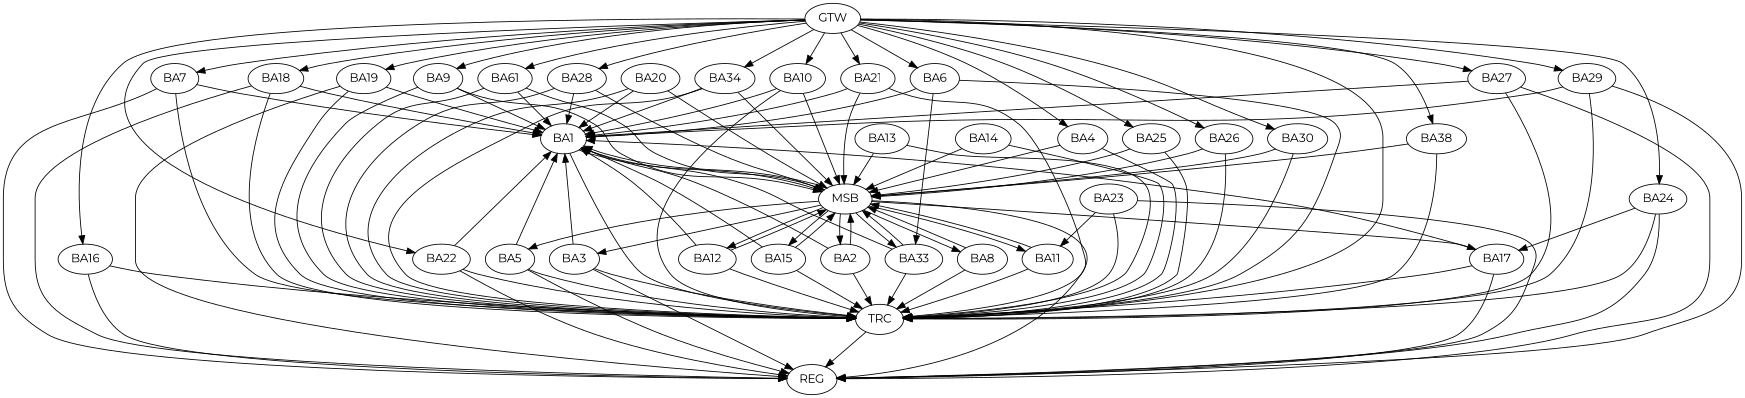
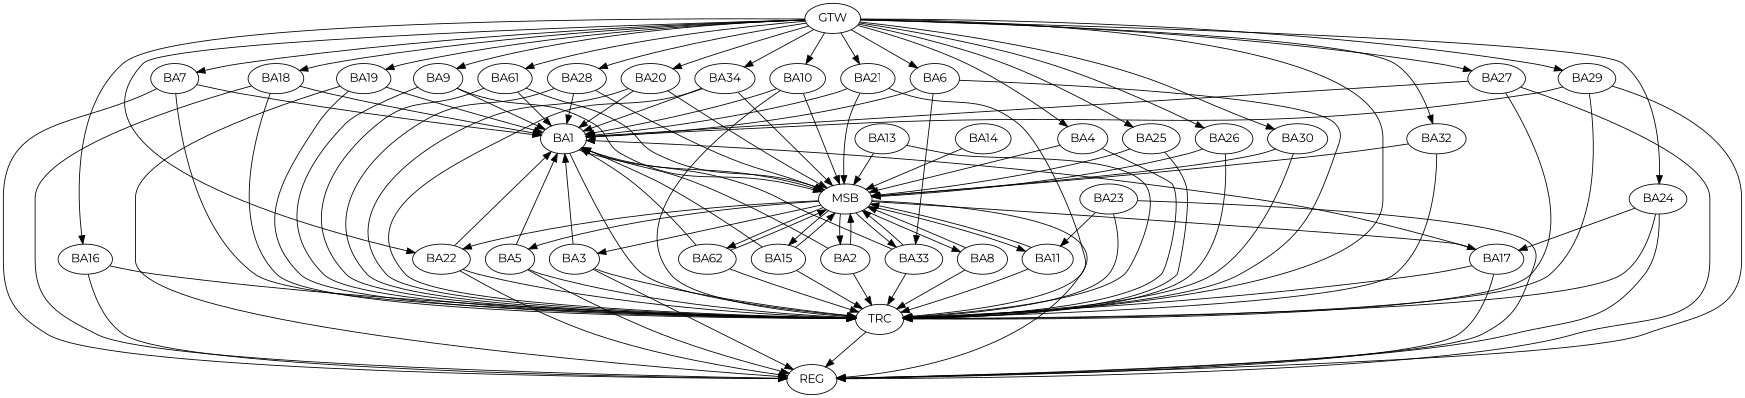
none -> (744, 45)
(1436, 139) -> (1436, 139)
(709, 170) -> (644, 215)
(707, 259) -> (707, 259)
(1147, 269) -> none
